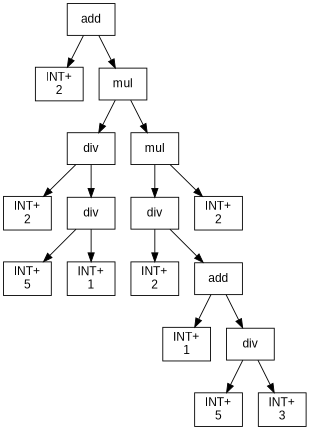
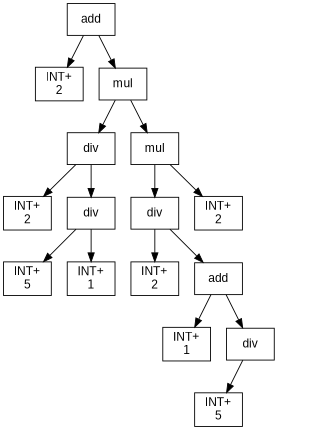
(282, 410) -> none
